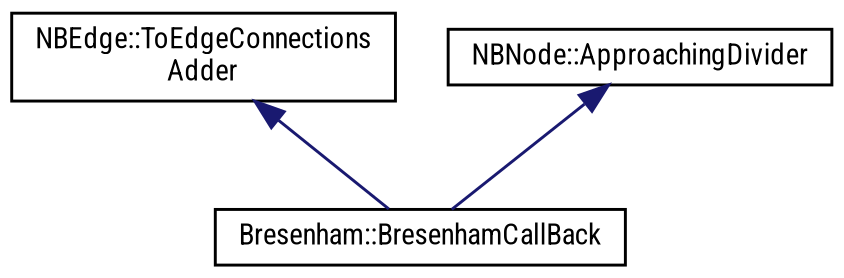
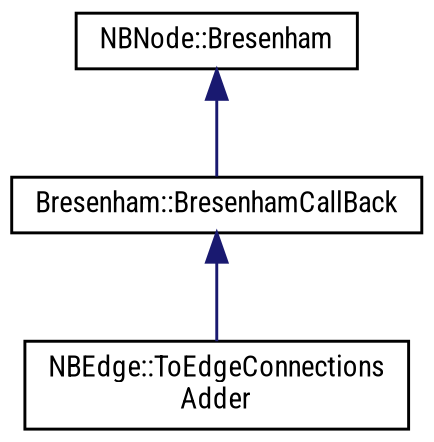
(640, 57) -> (217, 41)
(334, 165) -> (217, 302)
